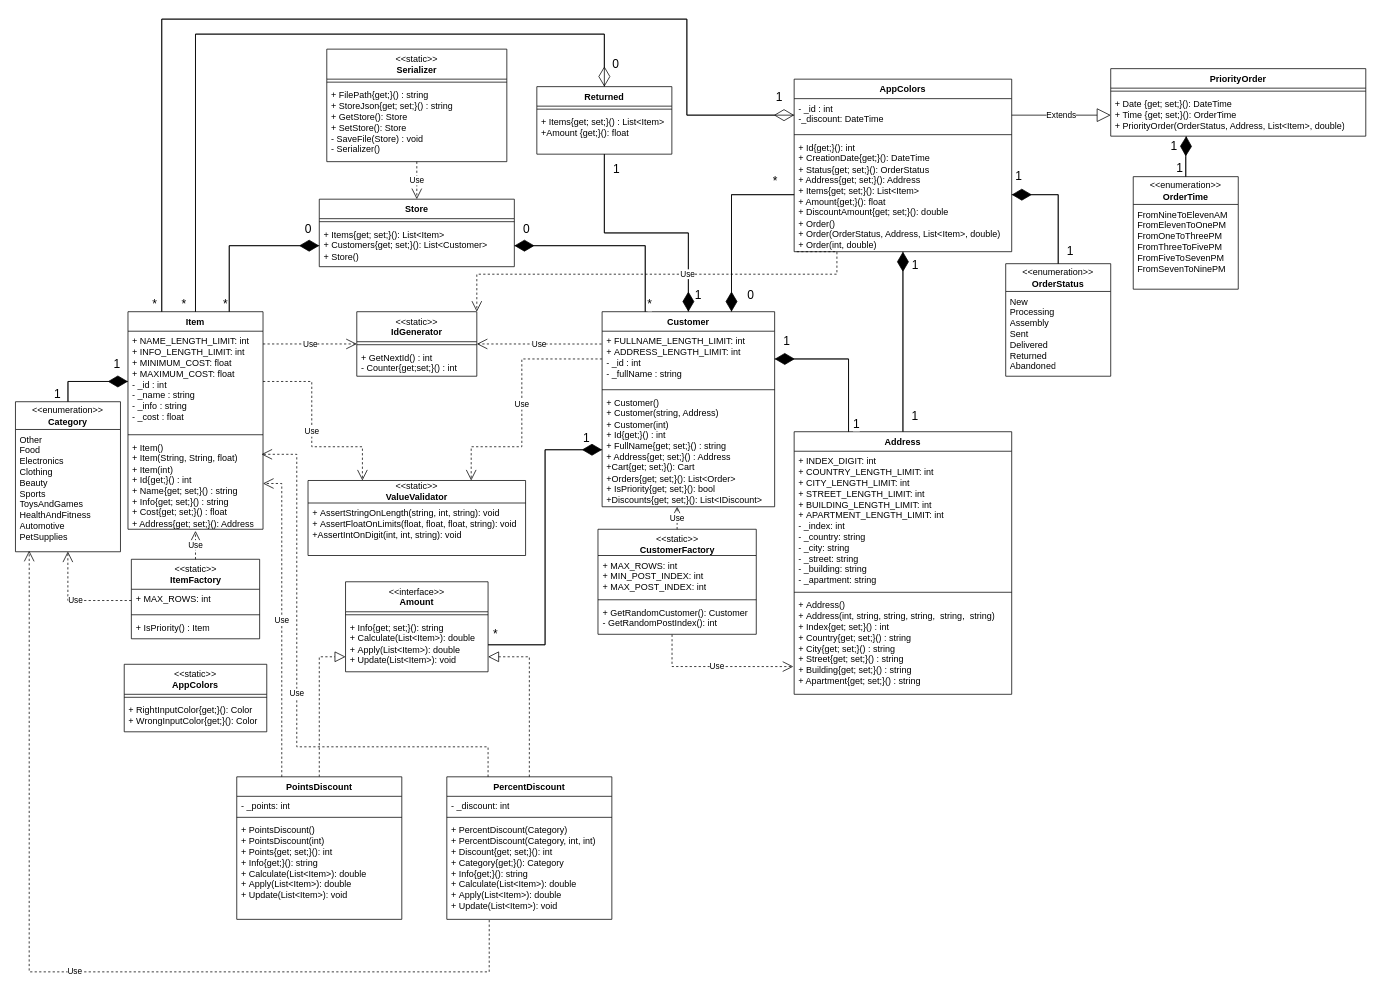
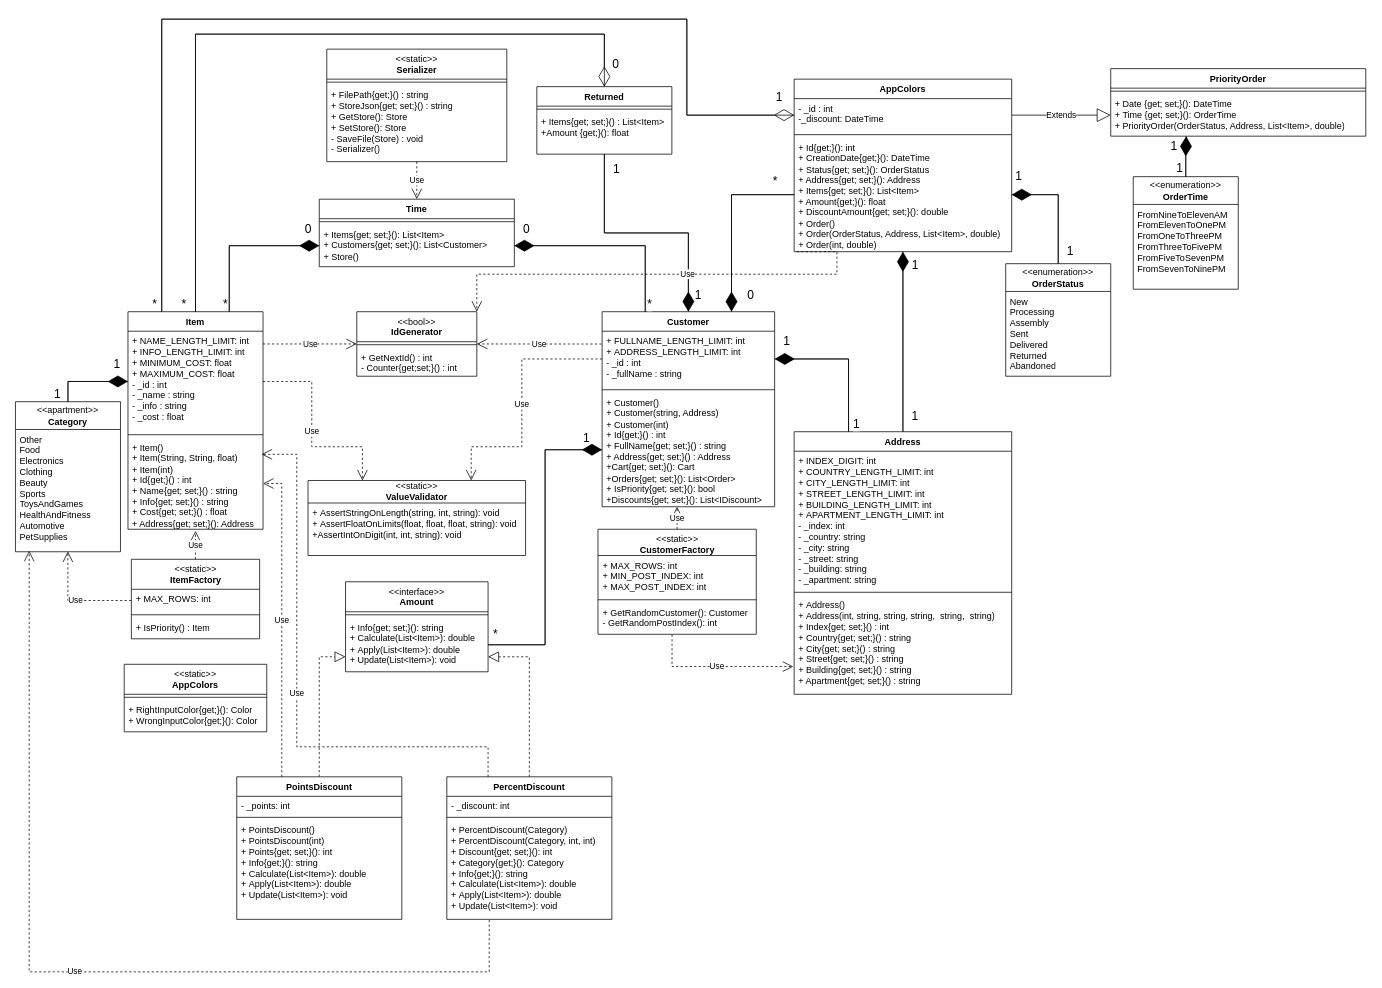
(417, 210) -> (417, 210)
(417, 328) -> (417, 328)
(68, 416) -> (68, 416)
